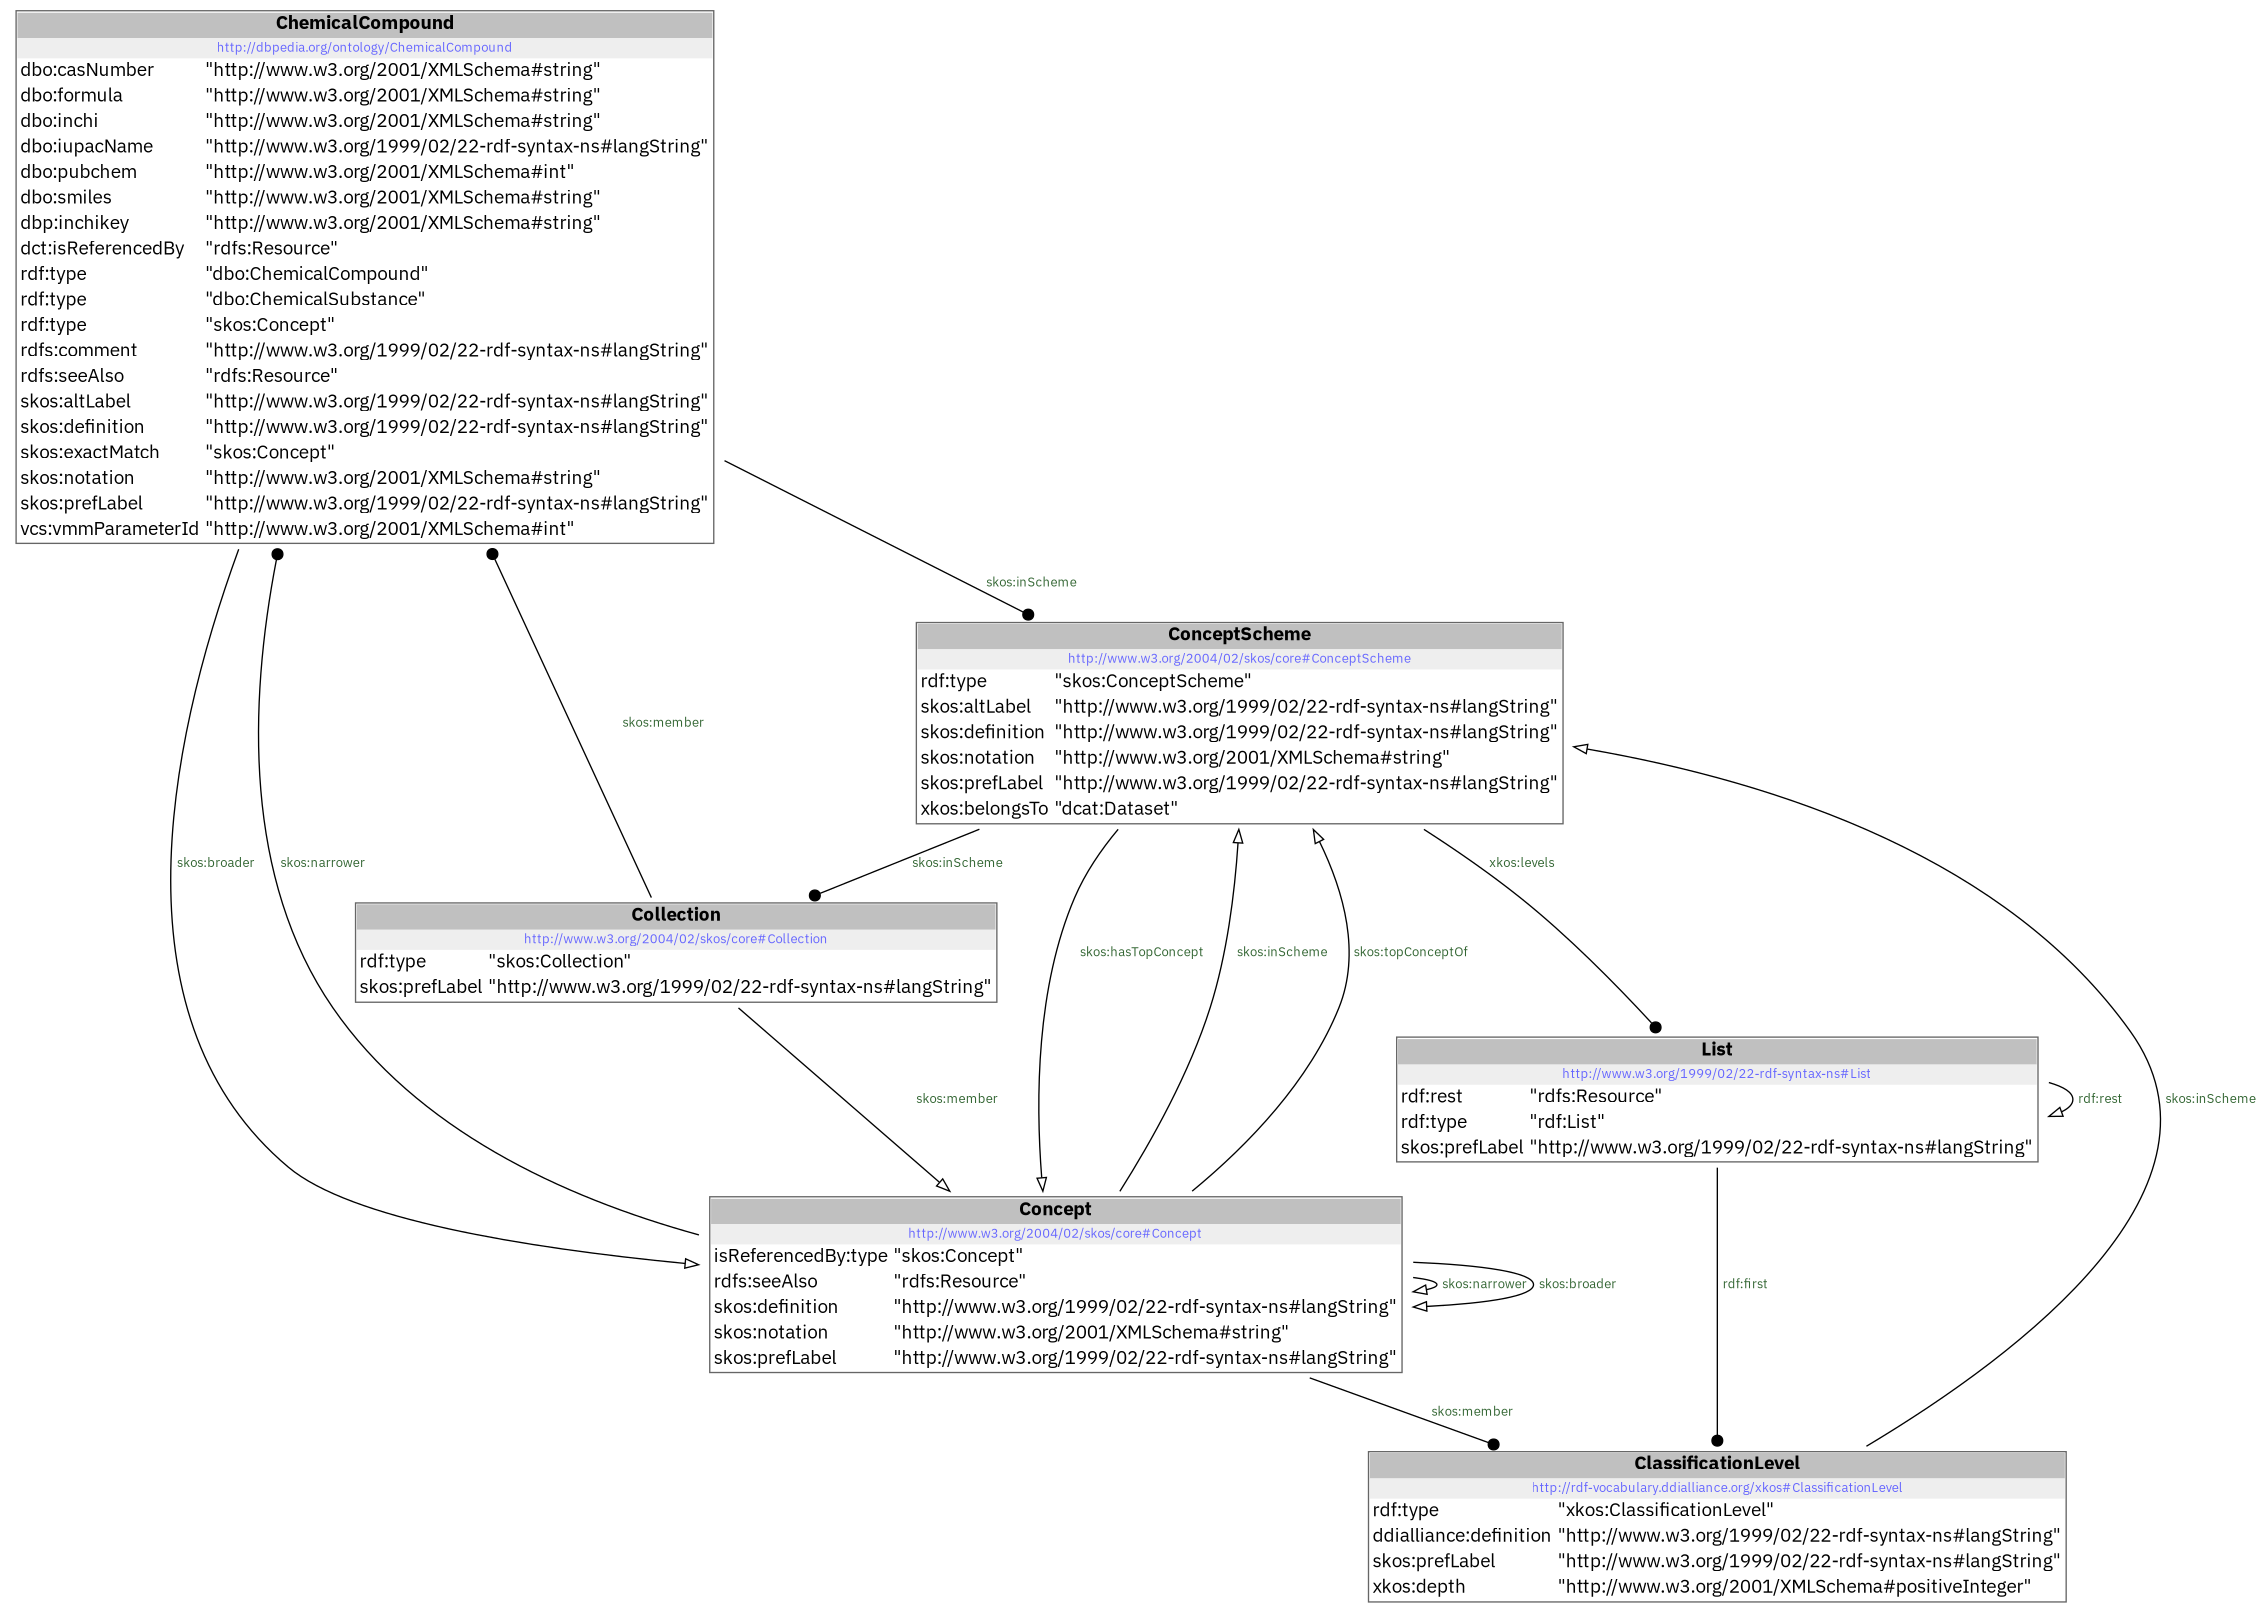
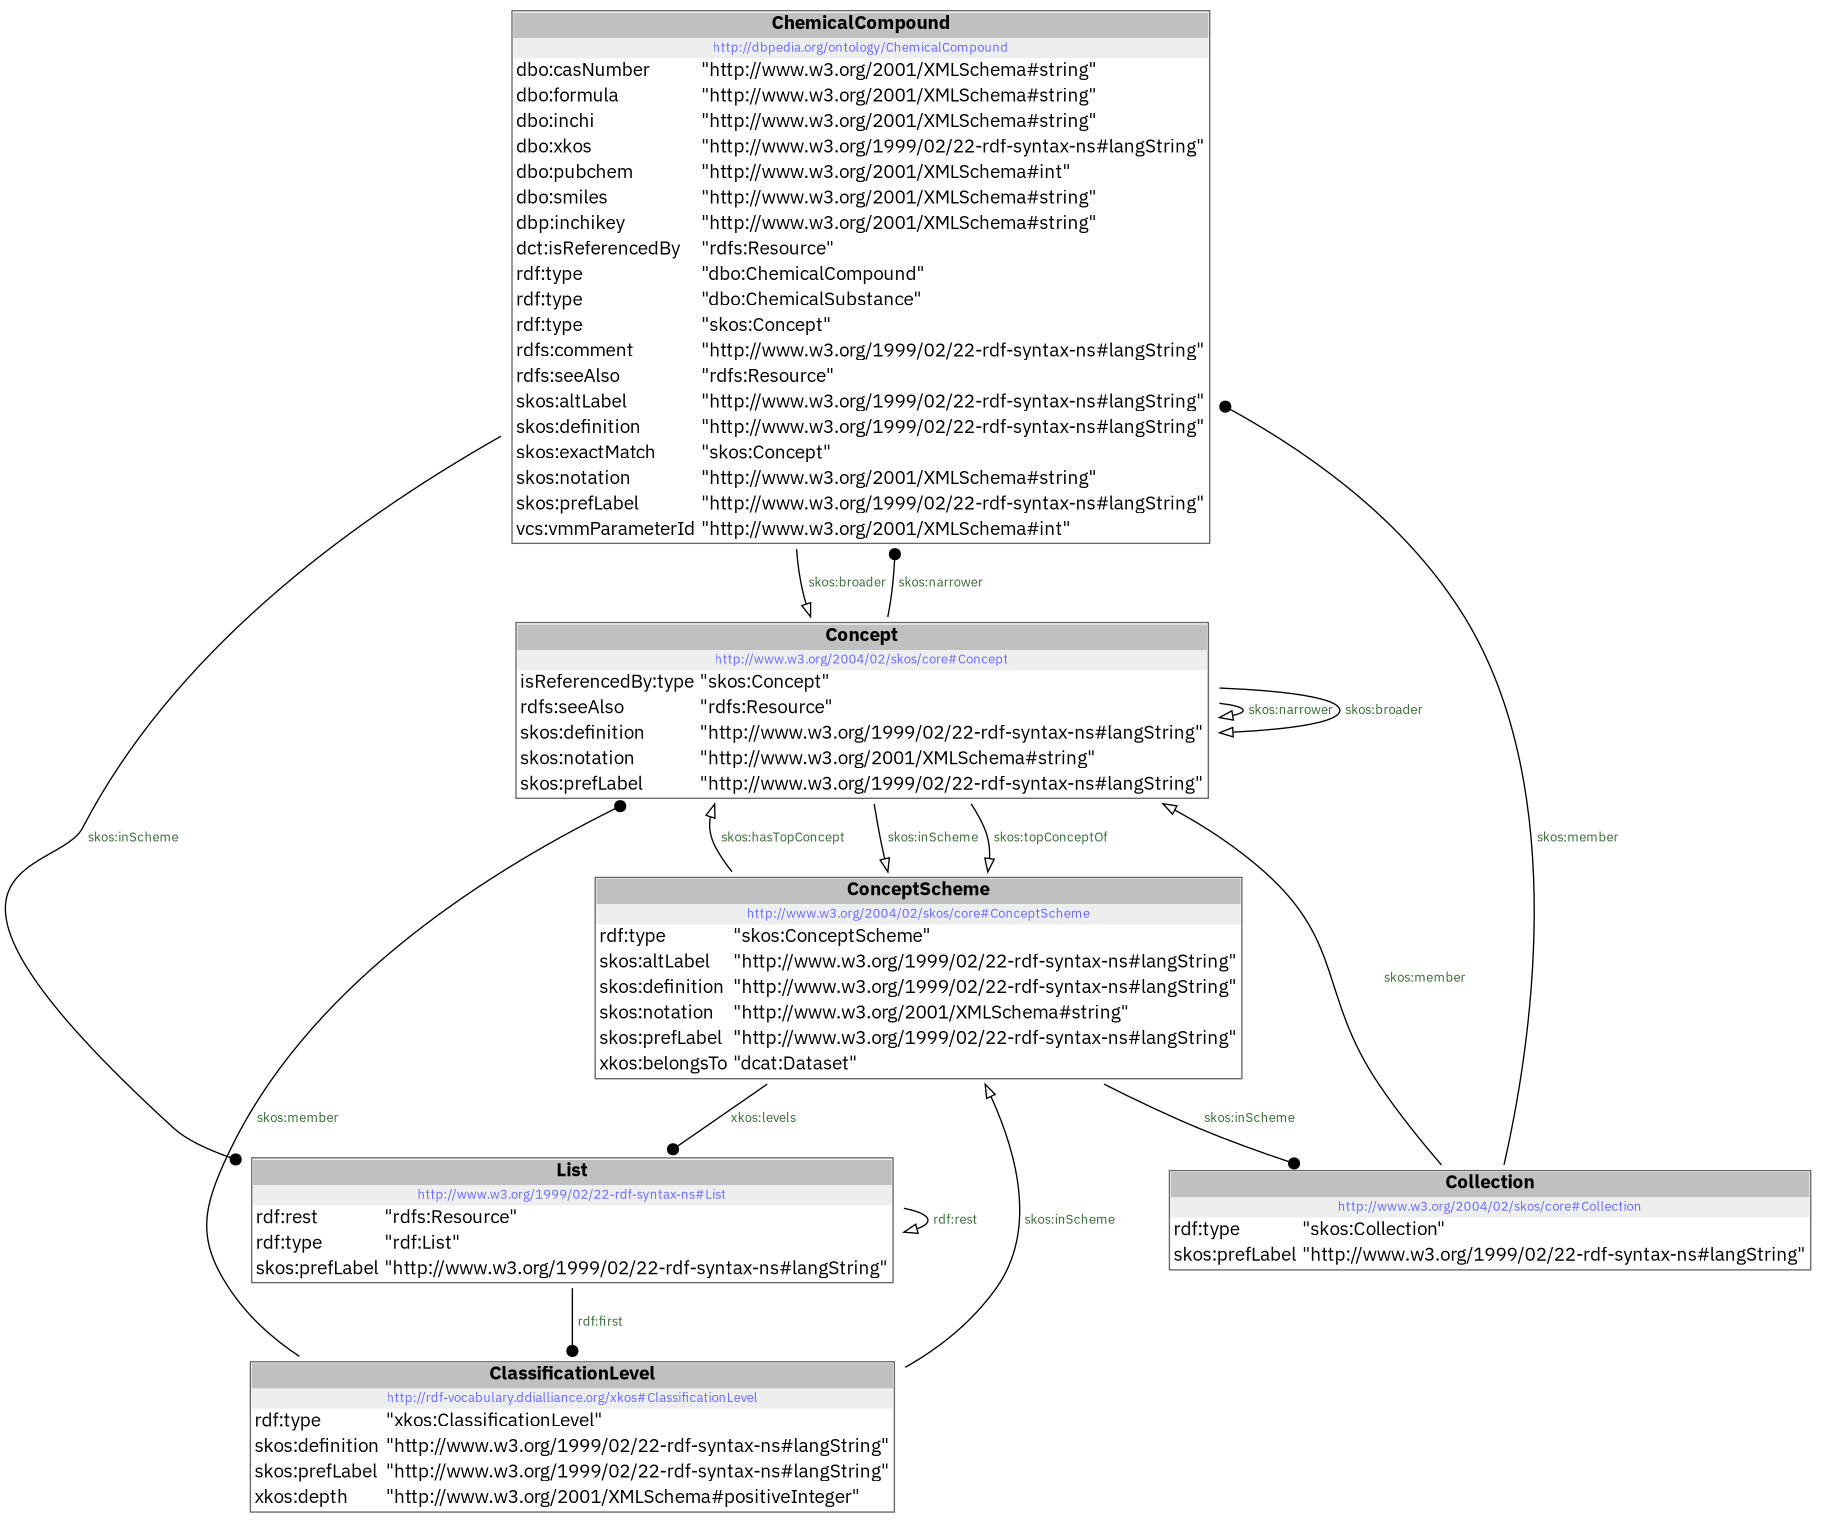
(87, 147) -> (554, 147)
(874, 536) -> (113, 777)
(1399, 1410) -> (307, 1035)
(1462, 1536) -> (317, 1446)
